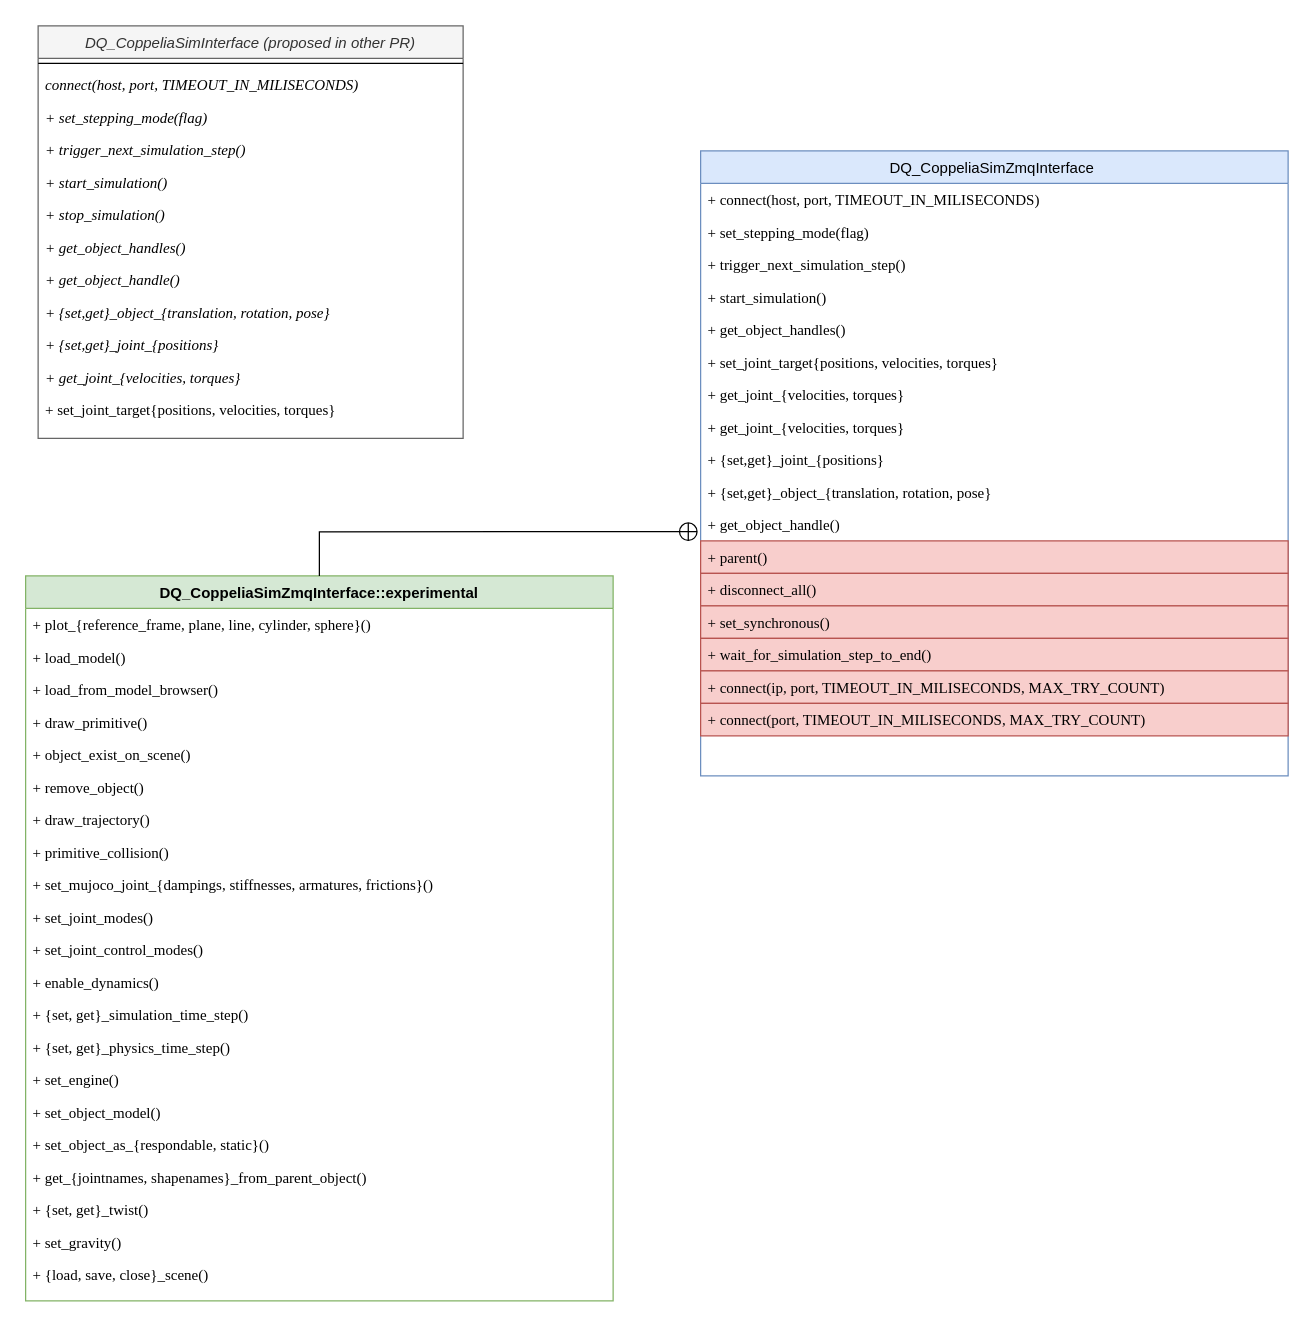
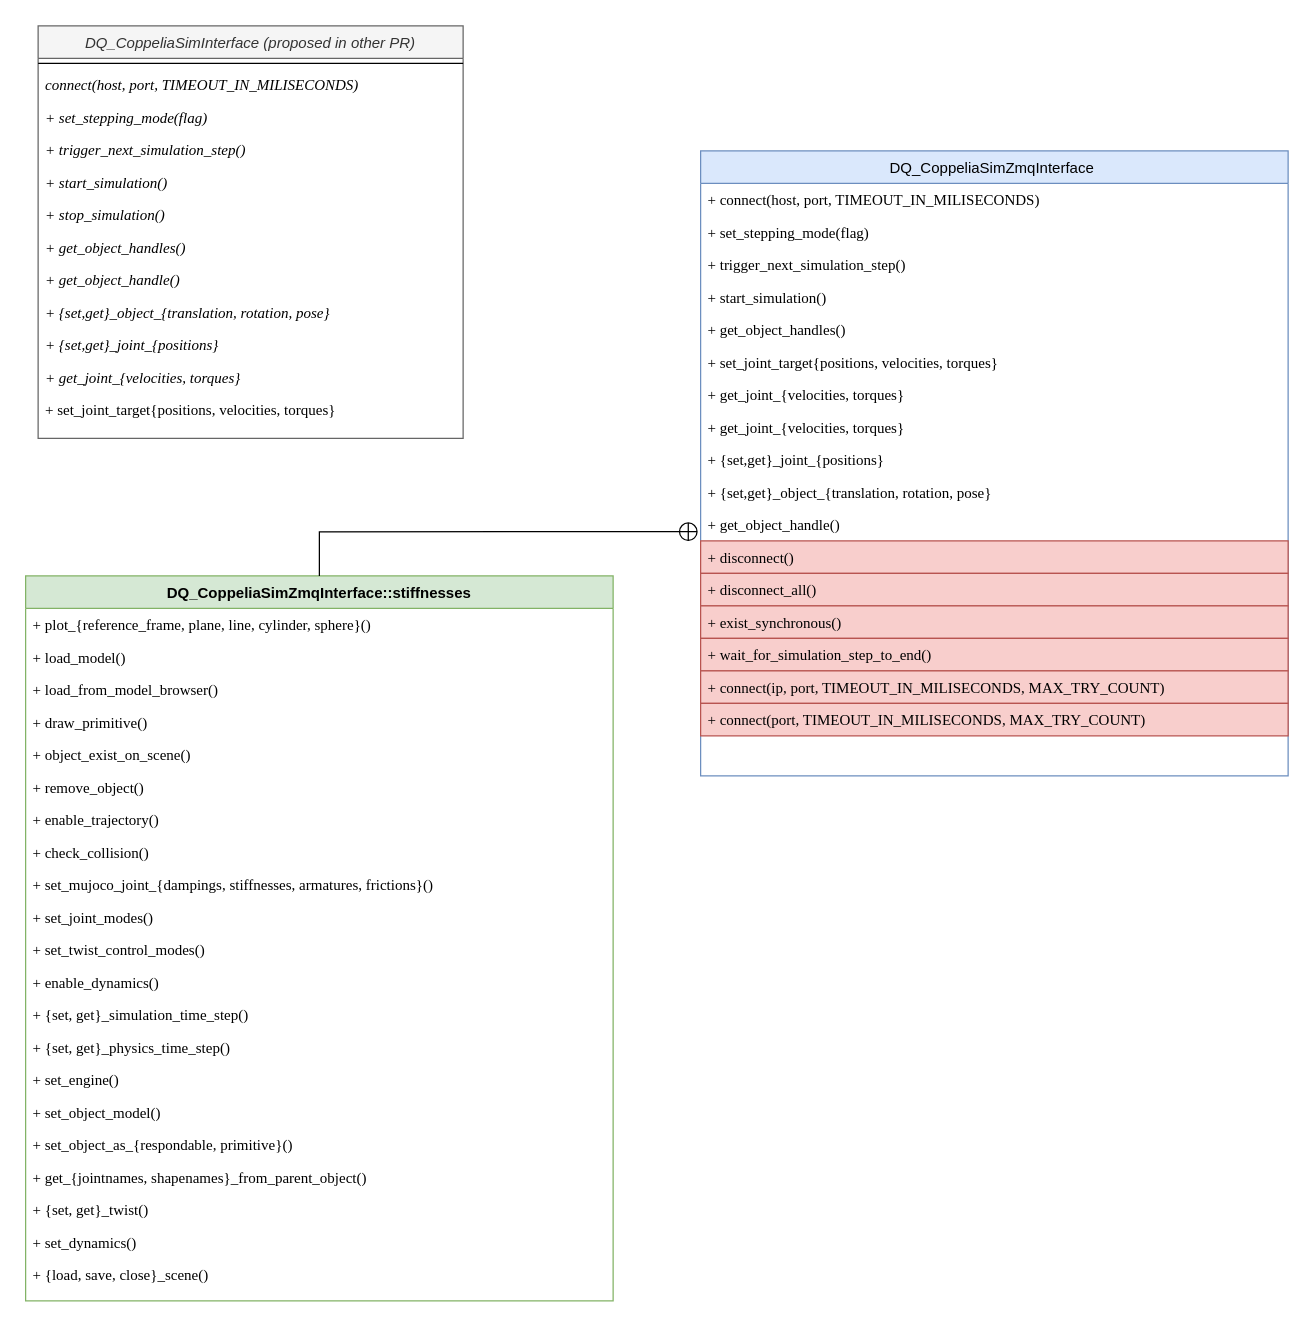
(748, 558) -> (762, 558)
(319, 593) -> (319, 593)
(785, 623) -> (792, 623)
(112, 820) -> (119, 820)
(115, 853) -> (105, 853)
(142, 950) -> (142, 950)
(189, 1145) -> (197, 1145)
(92, 1243) -> (96, 1243)
